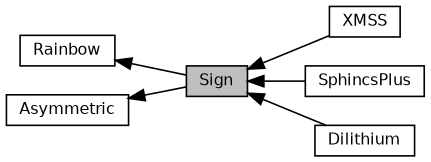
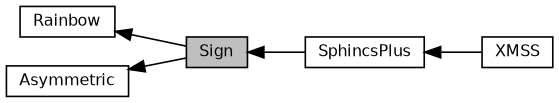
(296, 49) -> (461, 52)
(365, 141) -> none
